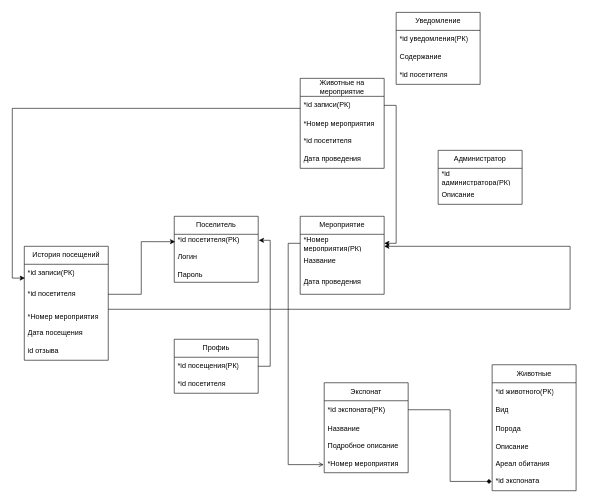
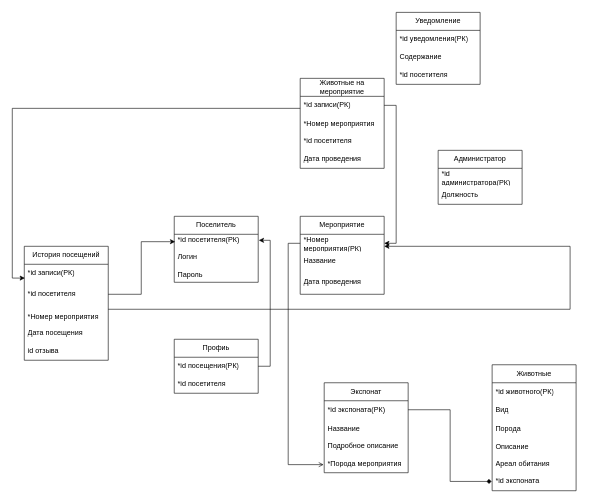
(458, 195) -> (460, 195)
(363, 446) -> (365, 446)
